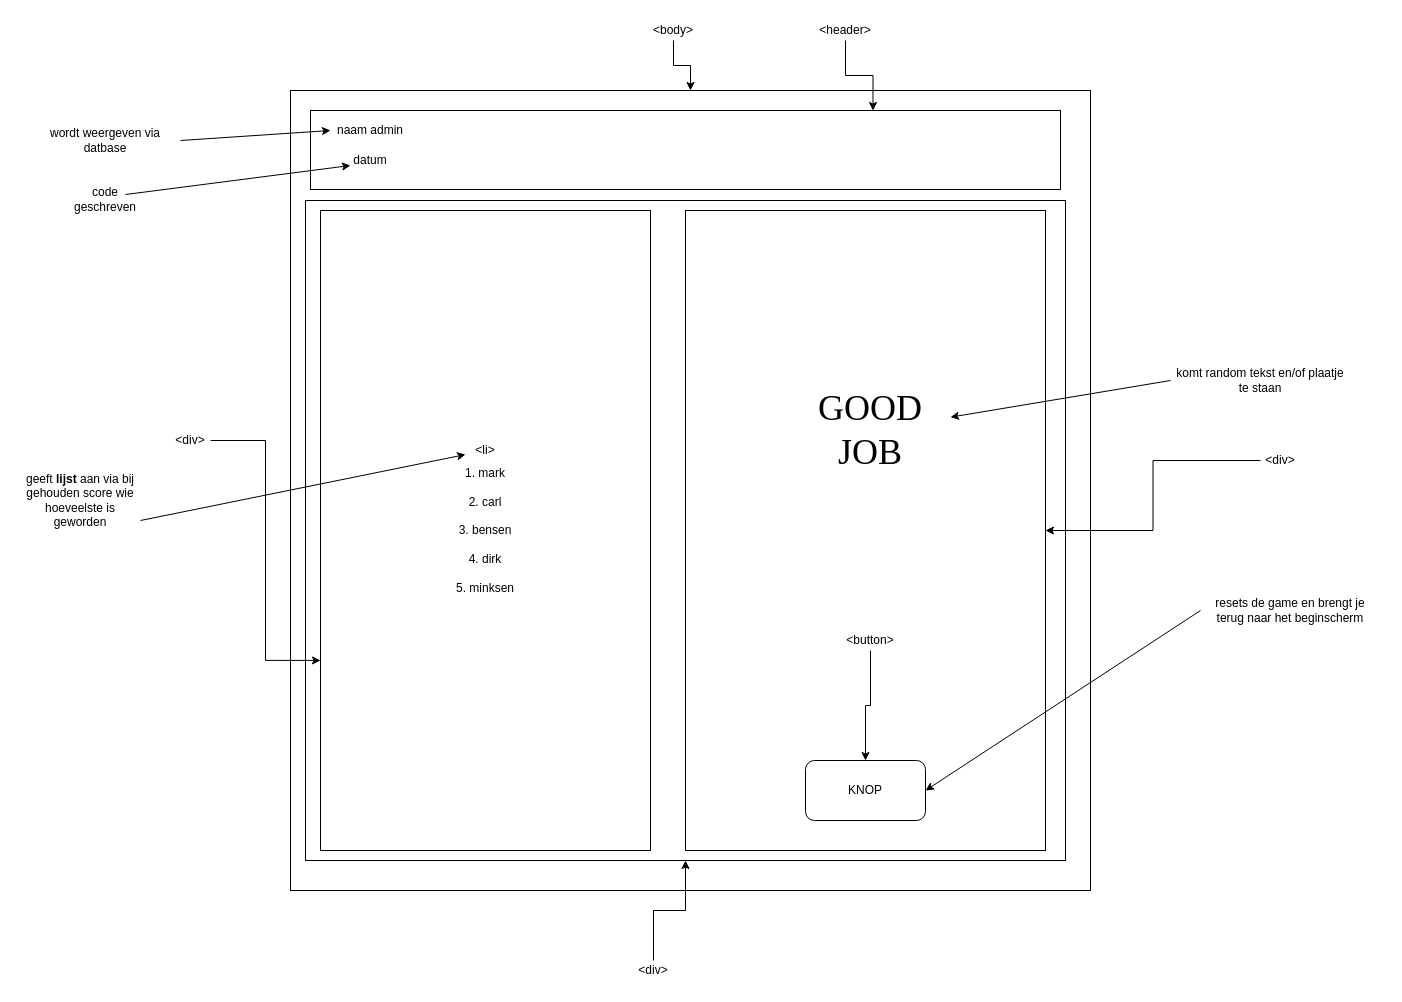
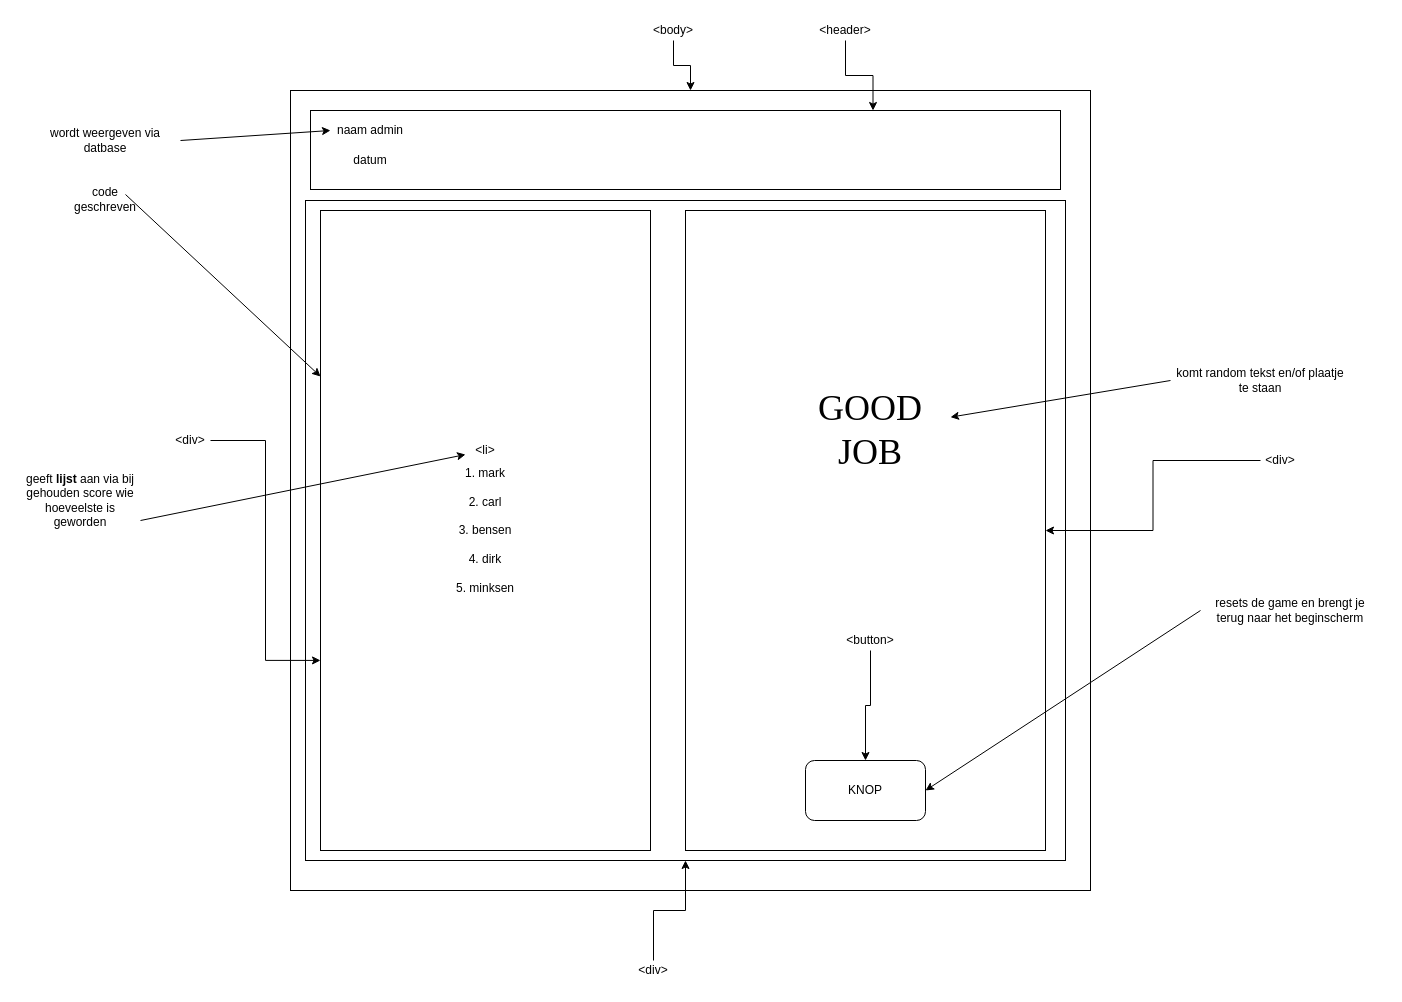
(235, 180) -> (221, 283)
